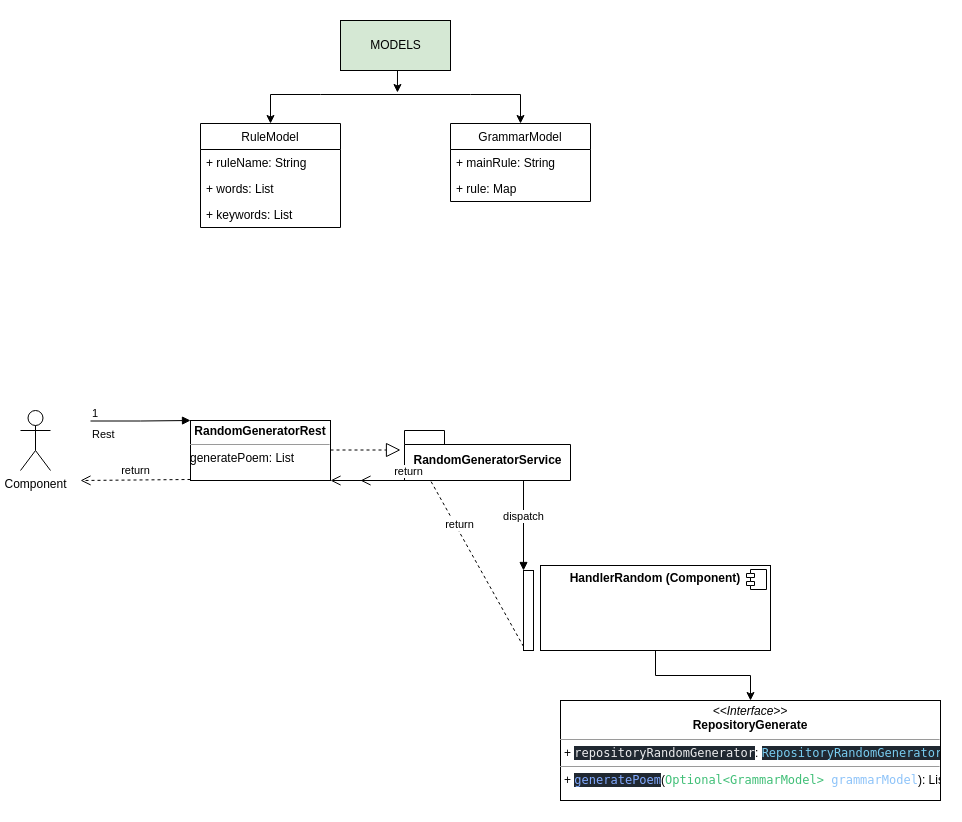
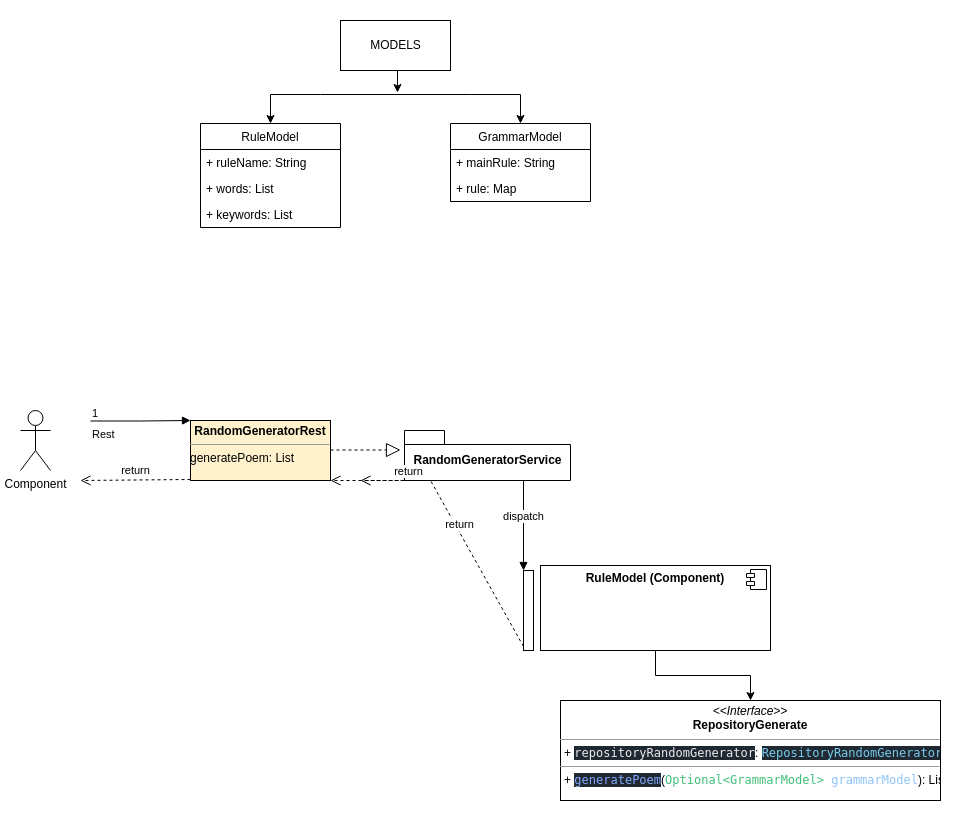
(396, 46) -> (396, 46)
(261, 451) -> (261, 451)
(347, 481) -> (347, 481)
(621, 566) -> (606, 566)
